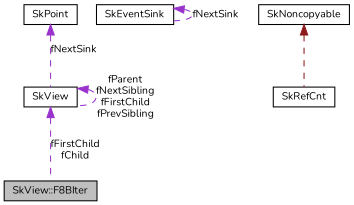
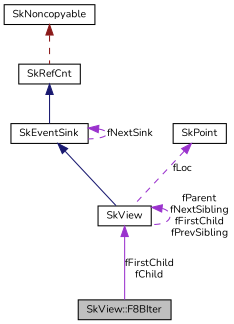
(74, 50) -> (183, 168)
none -> (50, 109)
(51, 149) -> (125, 268)
none -> (91, 178)
